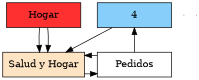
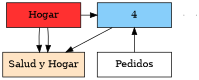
none -> (86, 15)
(94, 55) -> none
(87, 74) -> none
